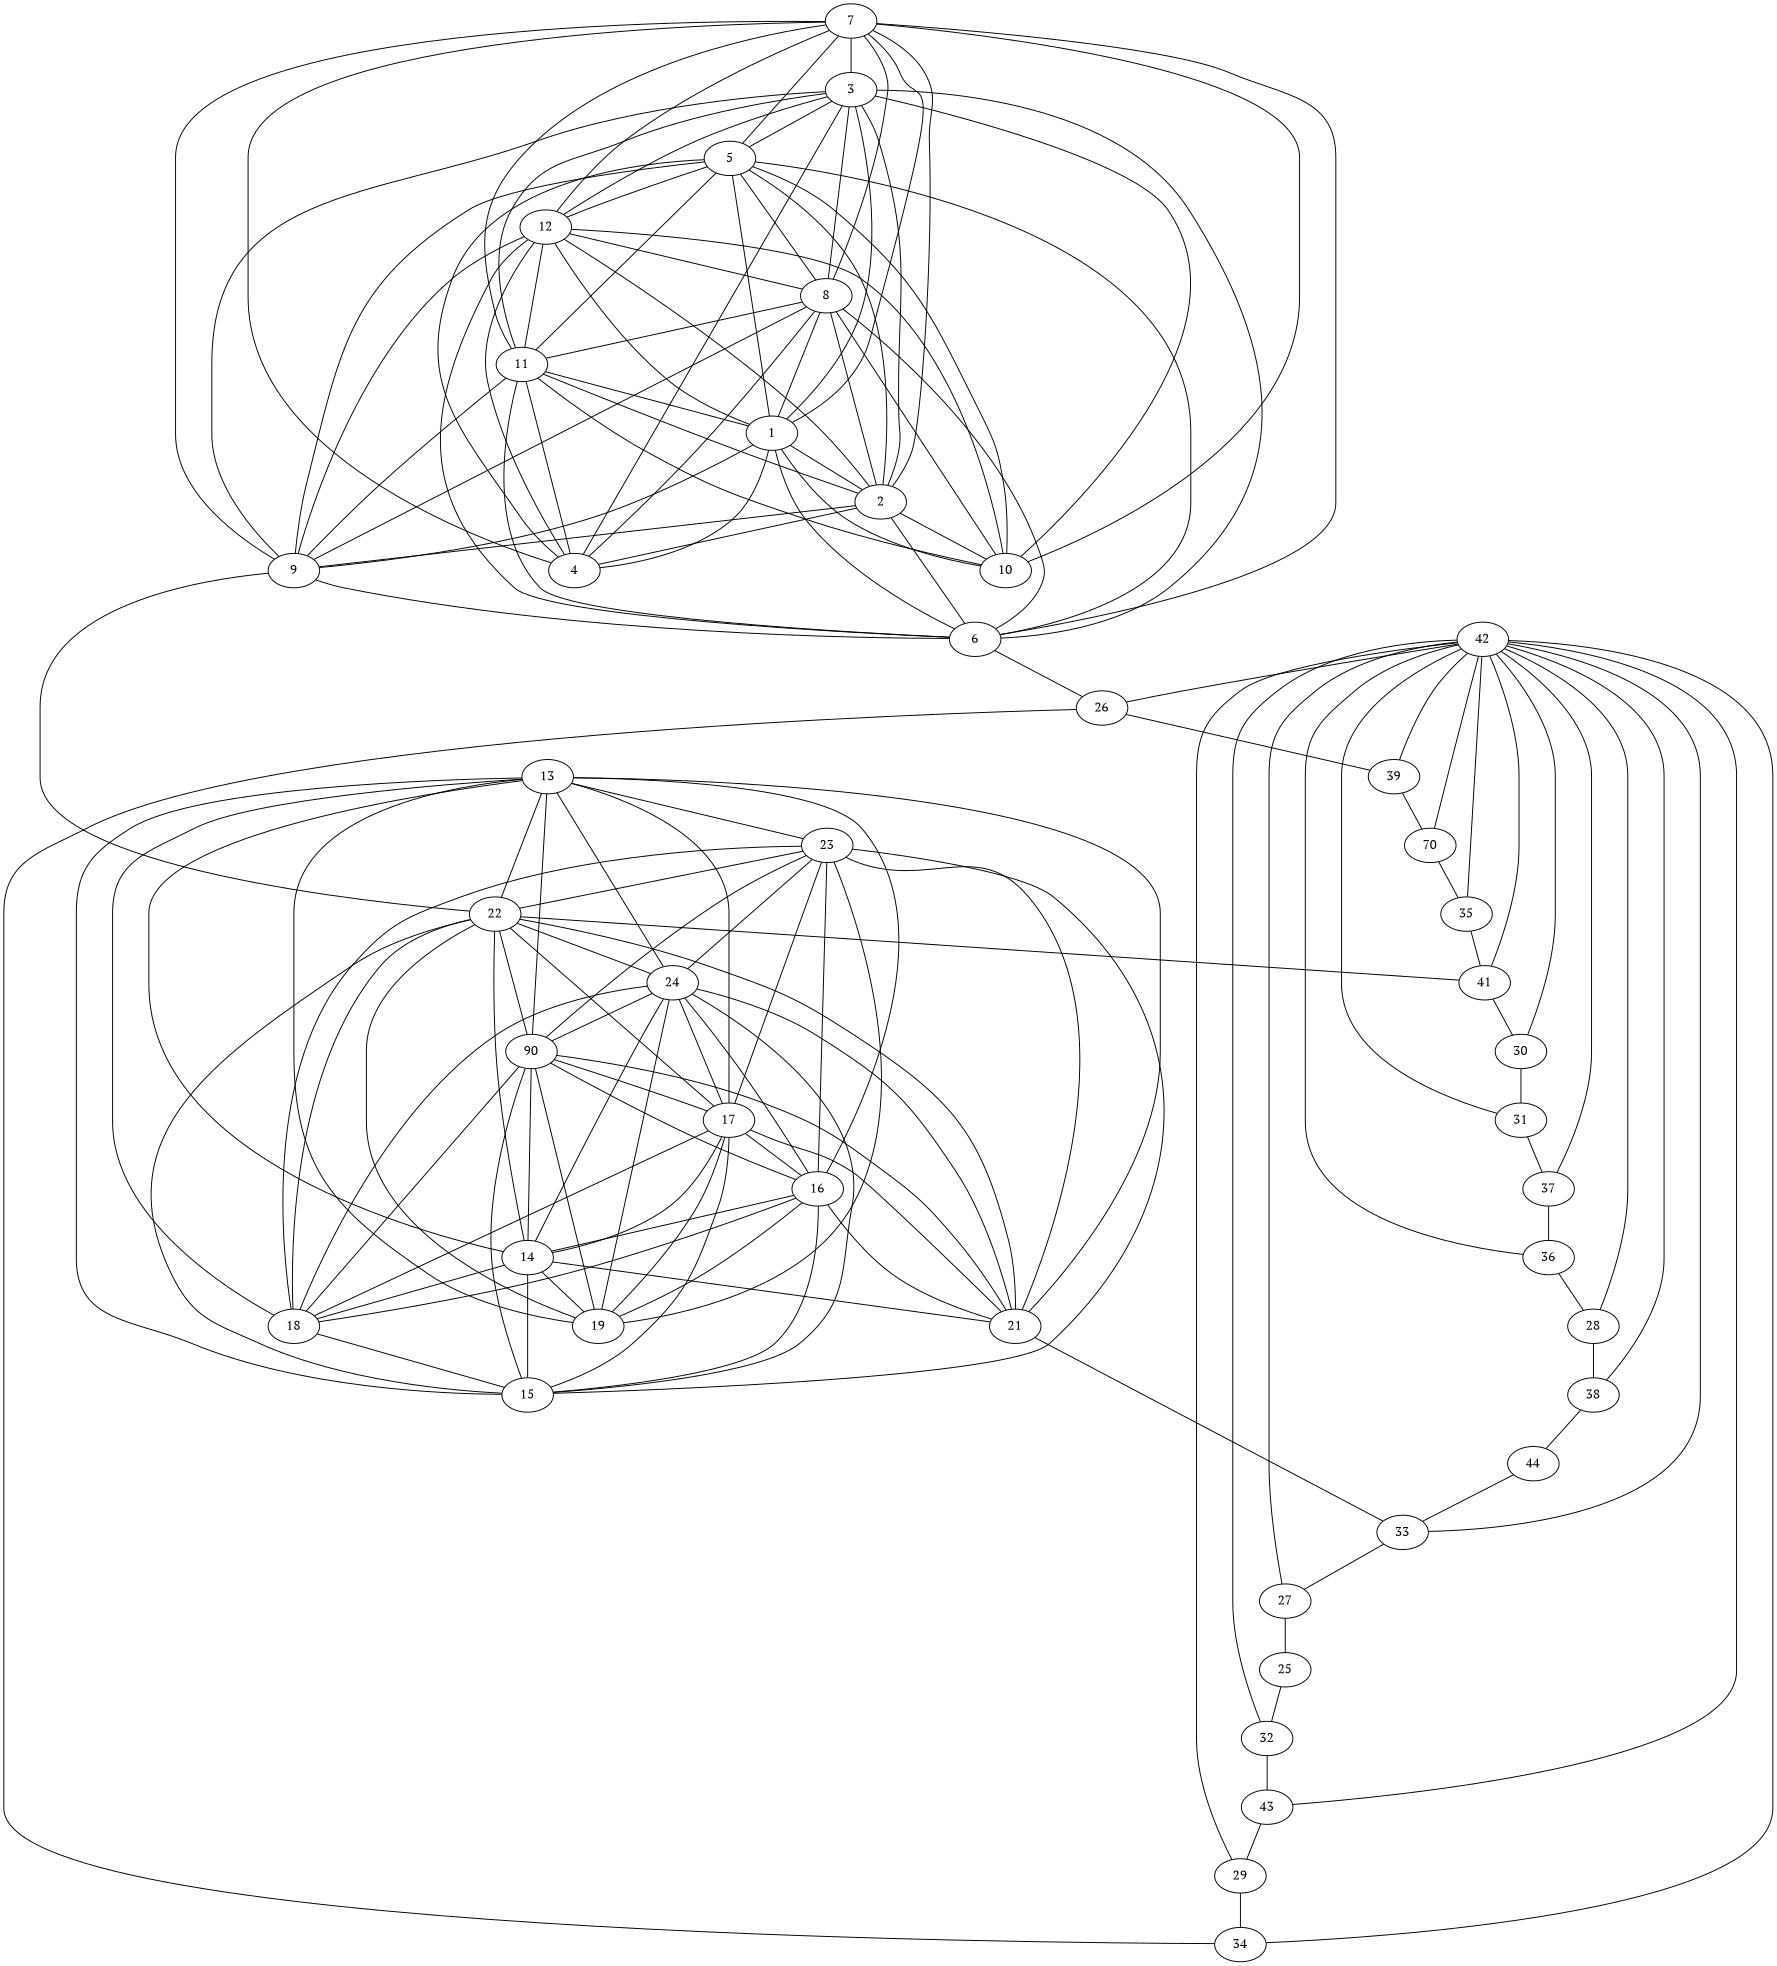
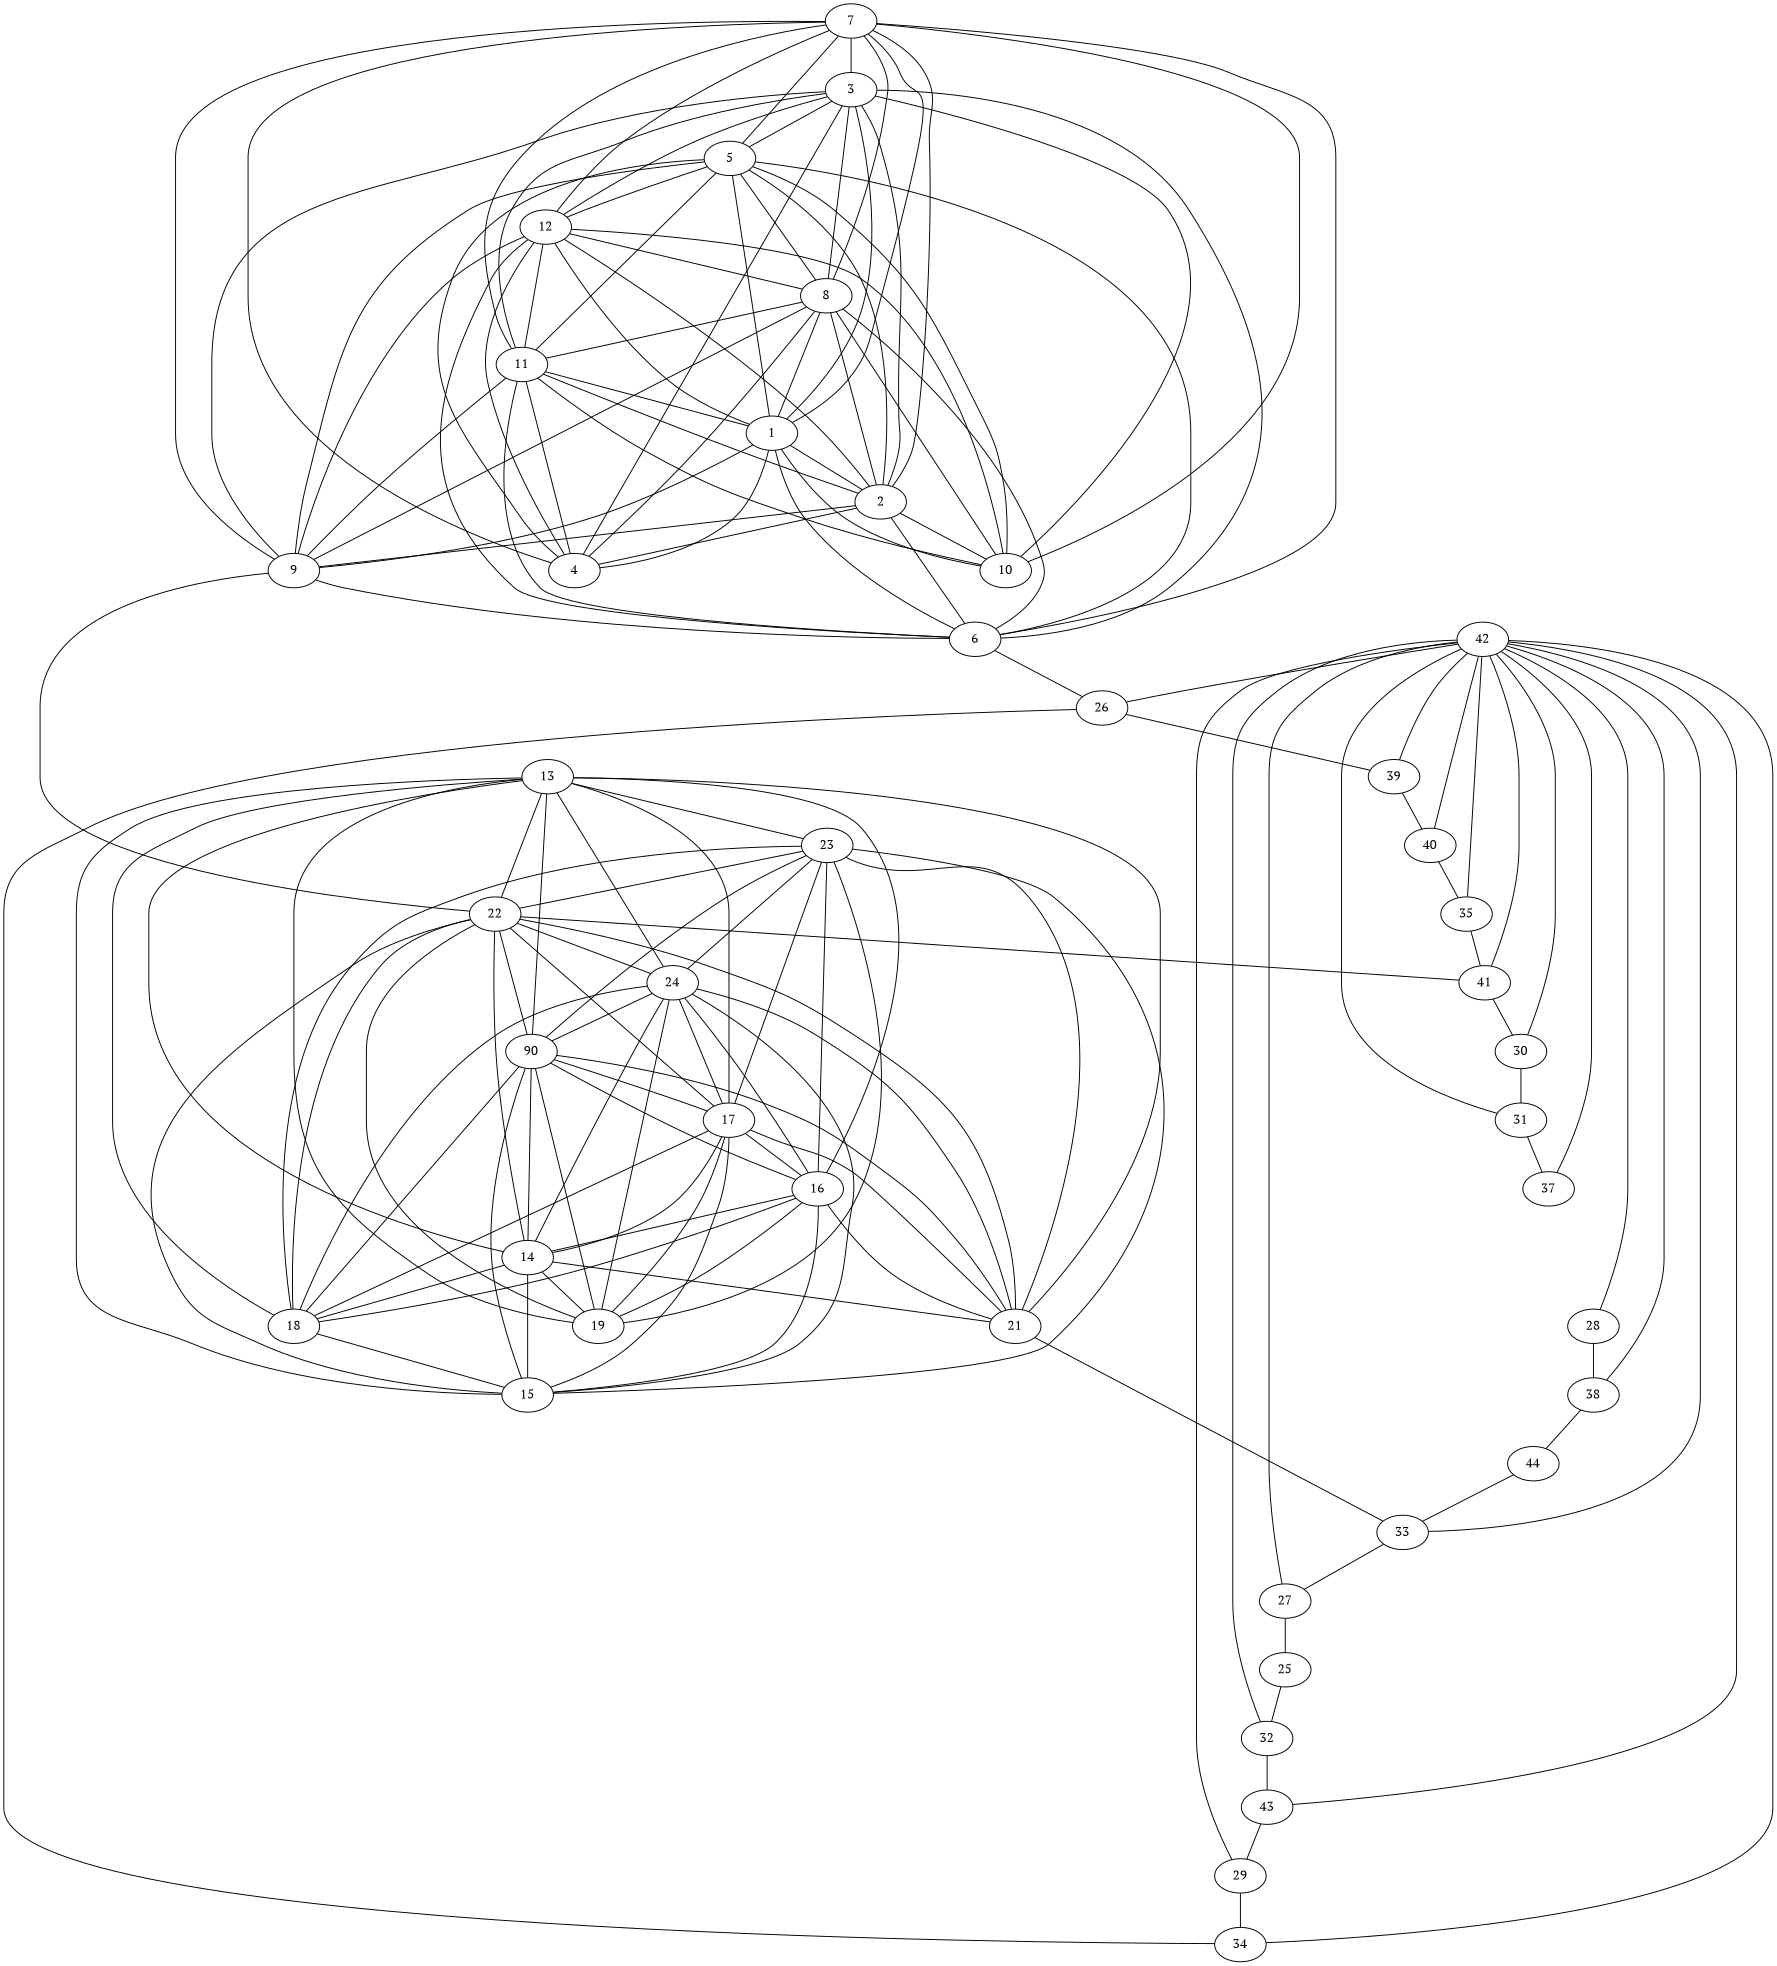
(1430, 845) -> (1430, 845)
(1549, 1258) -> none
